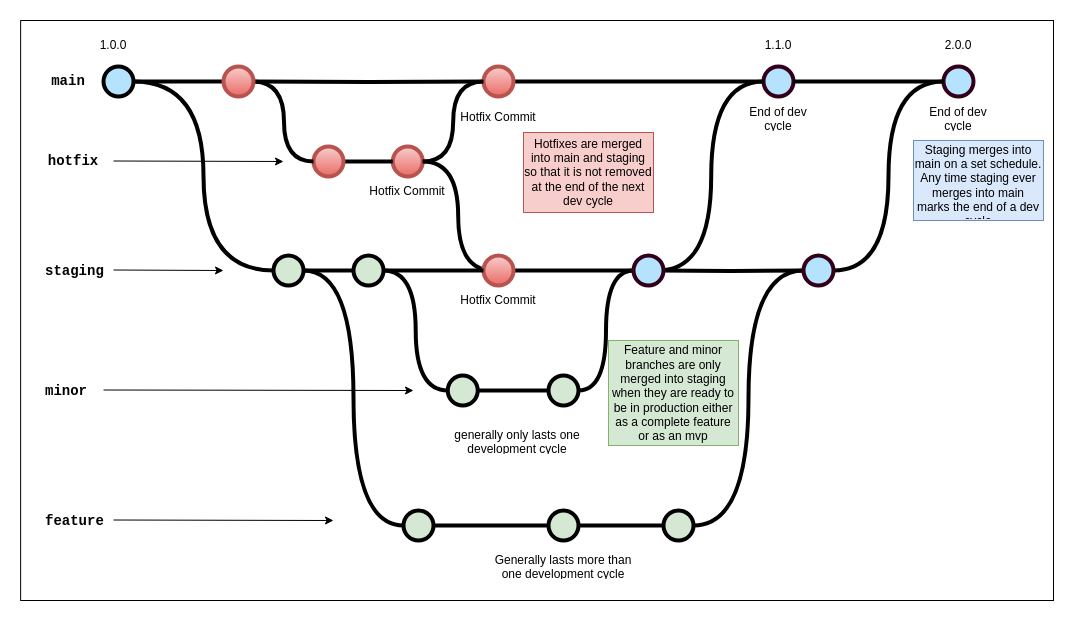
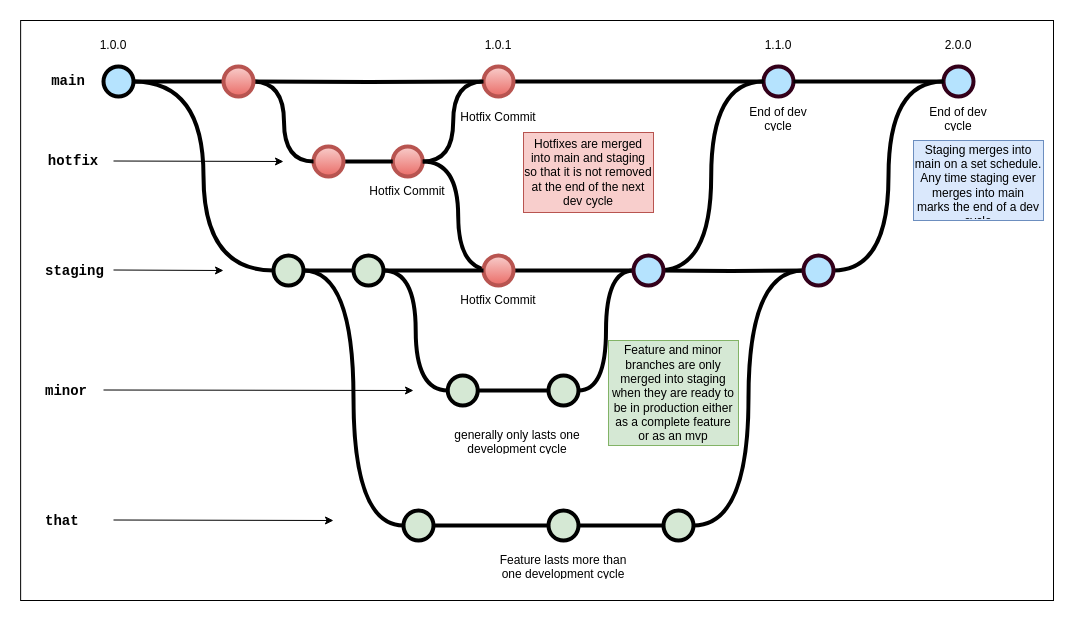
none -> (499, 46)
(73, 521) -> (61, 521)
(564, 566) -> (564, 566)
